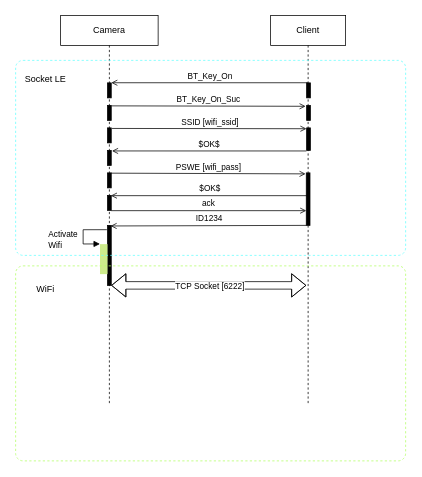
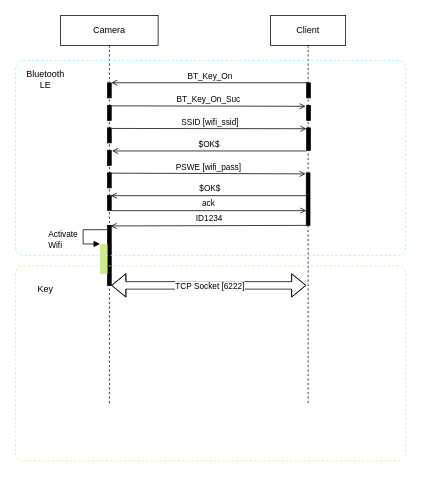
(45, 79) -> (45, 79)
(45, 289) -> (45, 289)
